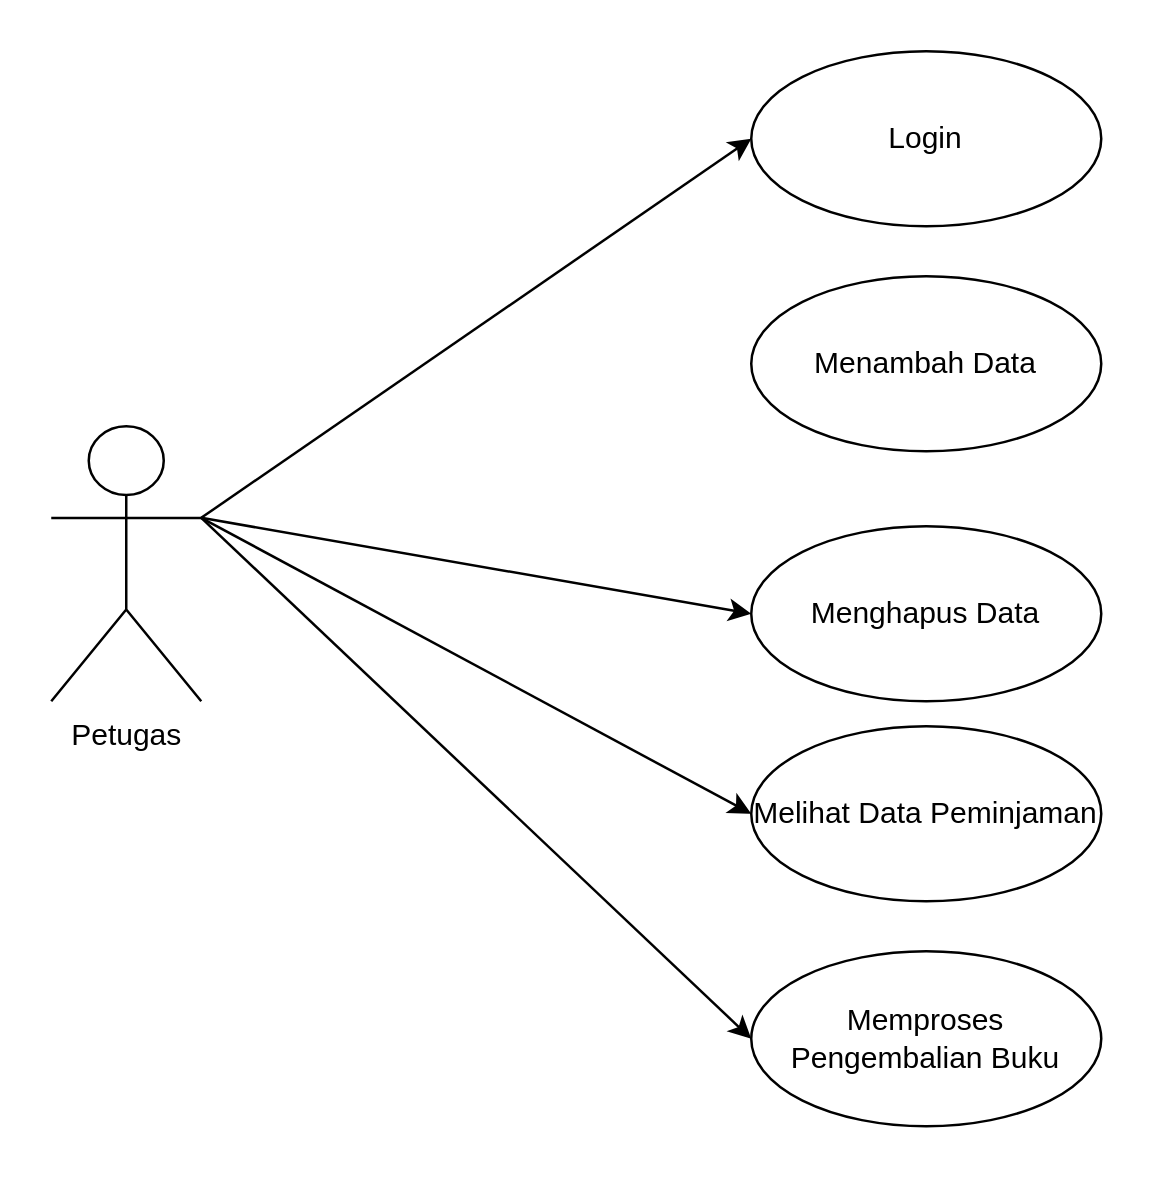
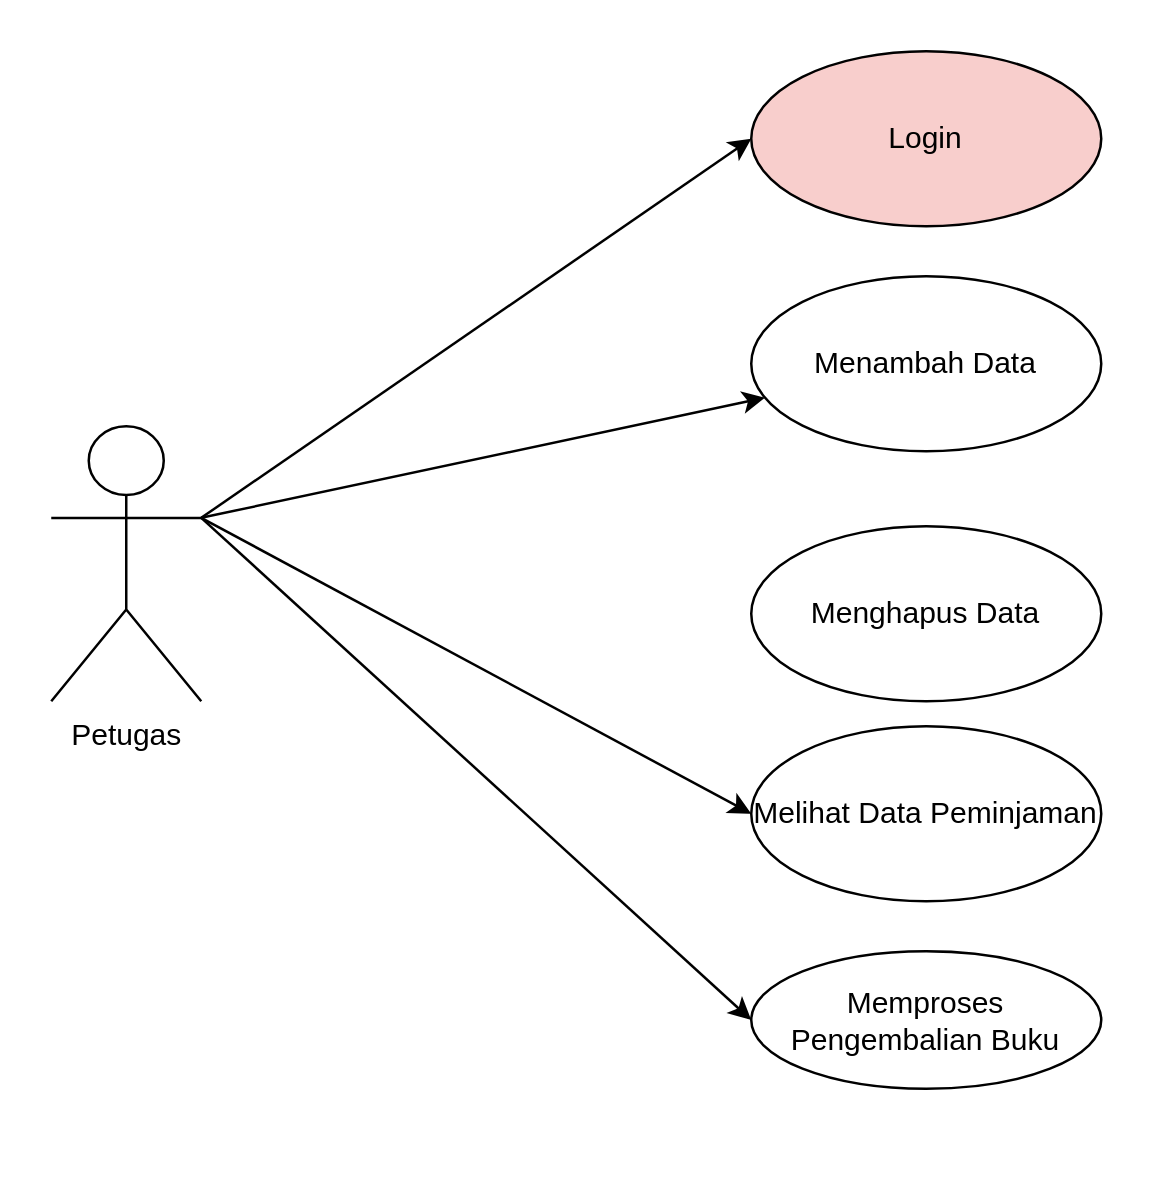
(926, 139) -> (926, 139)
(475, 566) -> (479, 459)
(926, 1039) -> (926, 1020)
